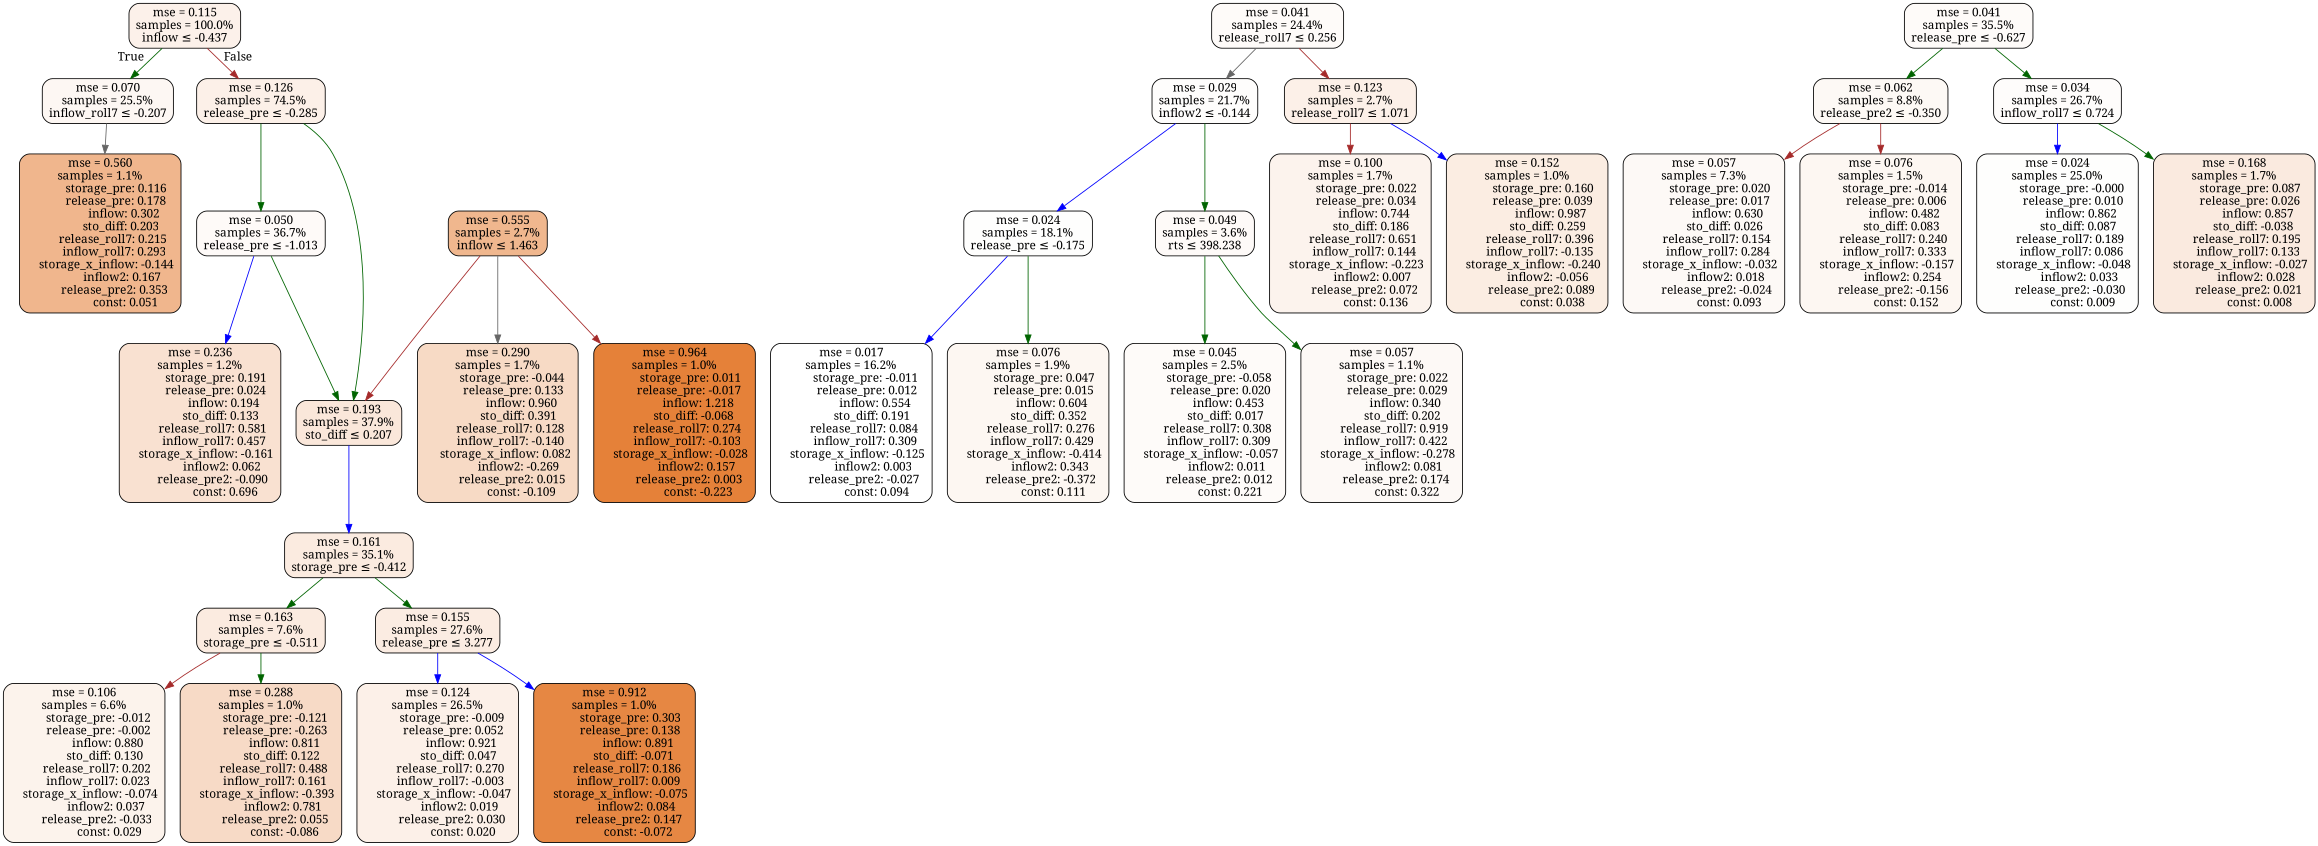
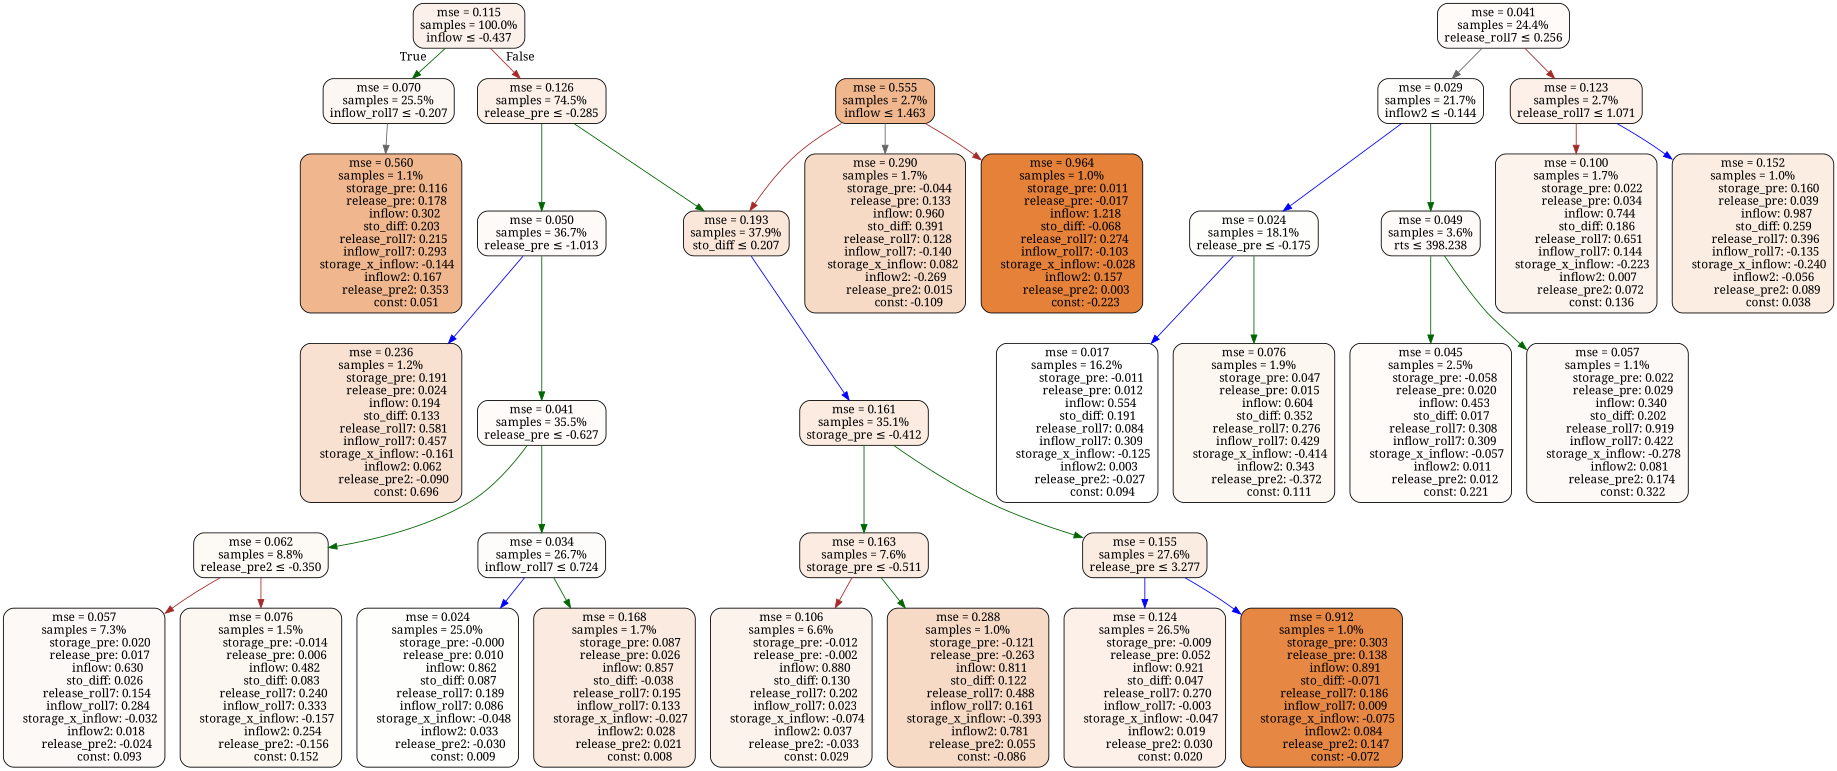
(303, 324) -> (542, 324)
